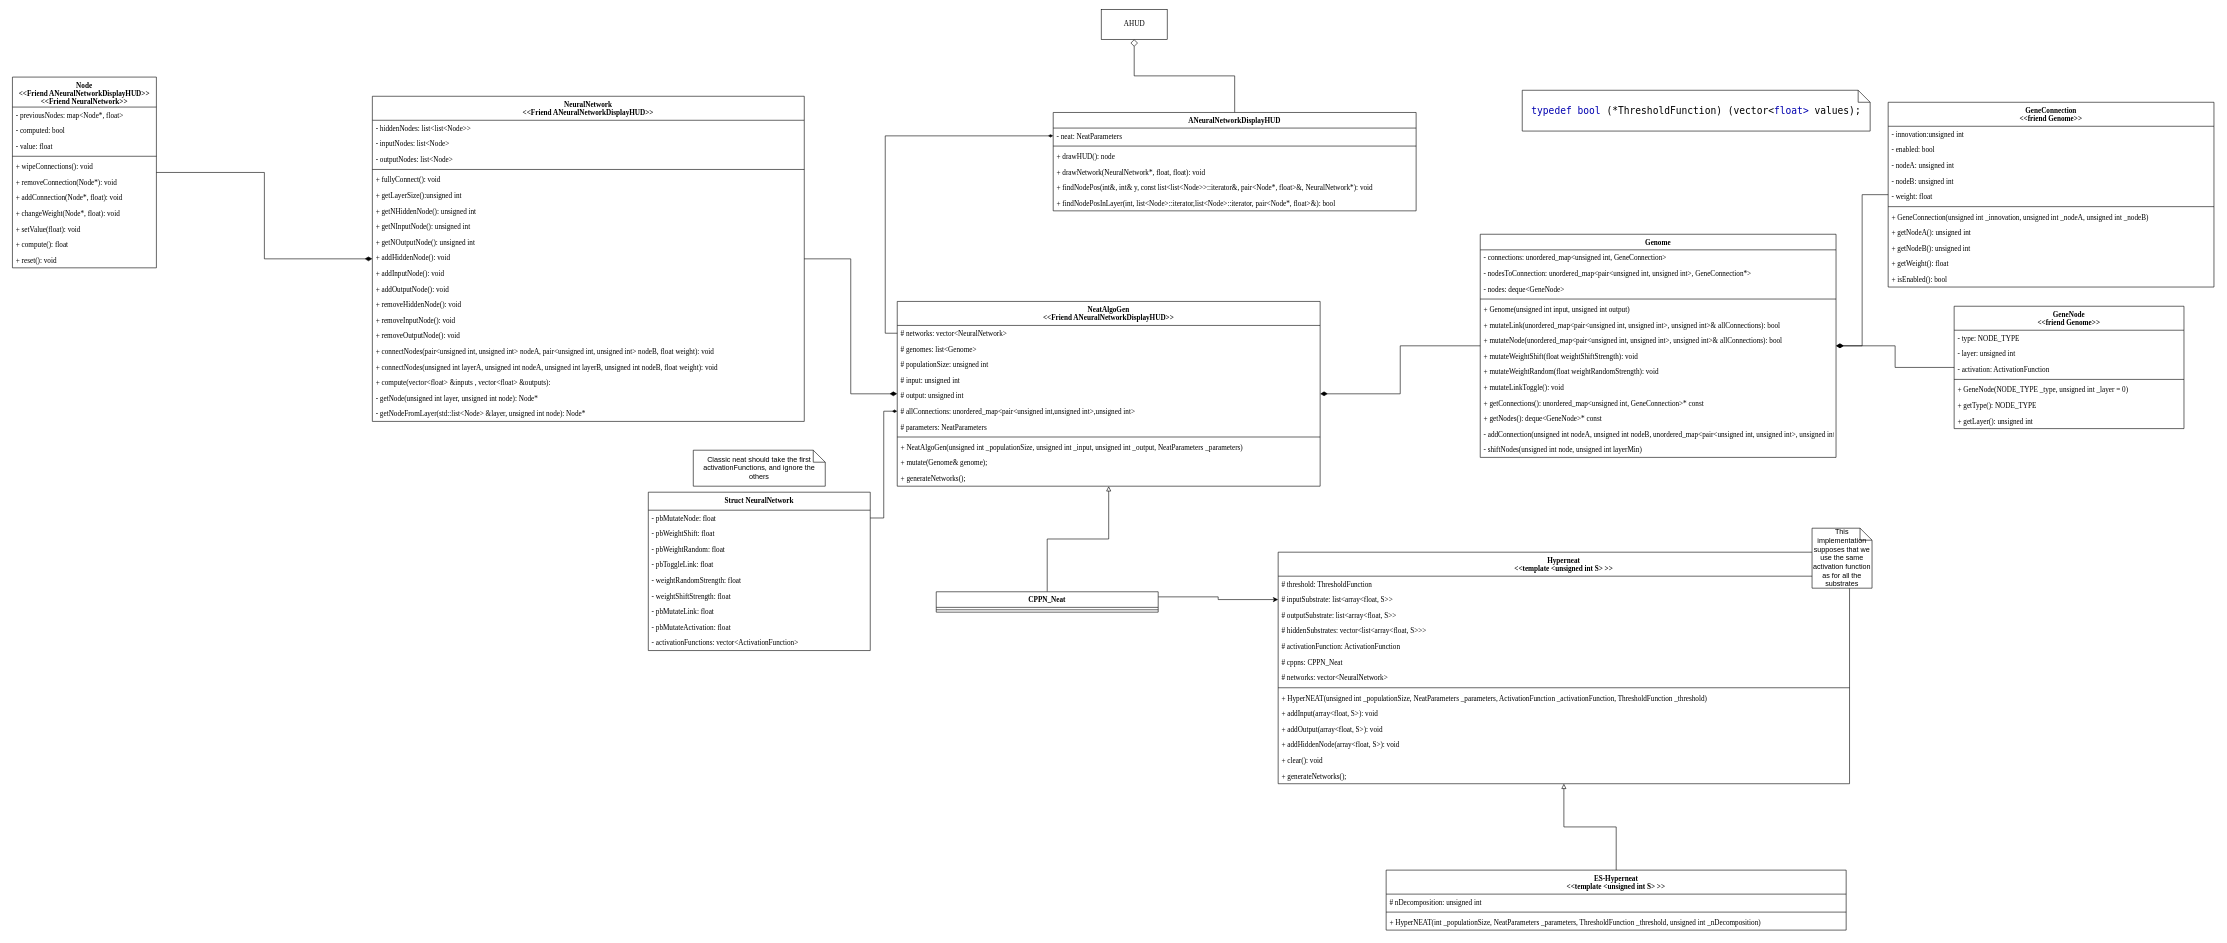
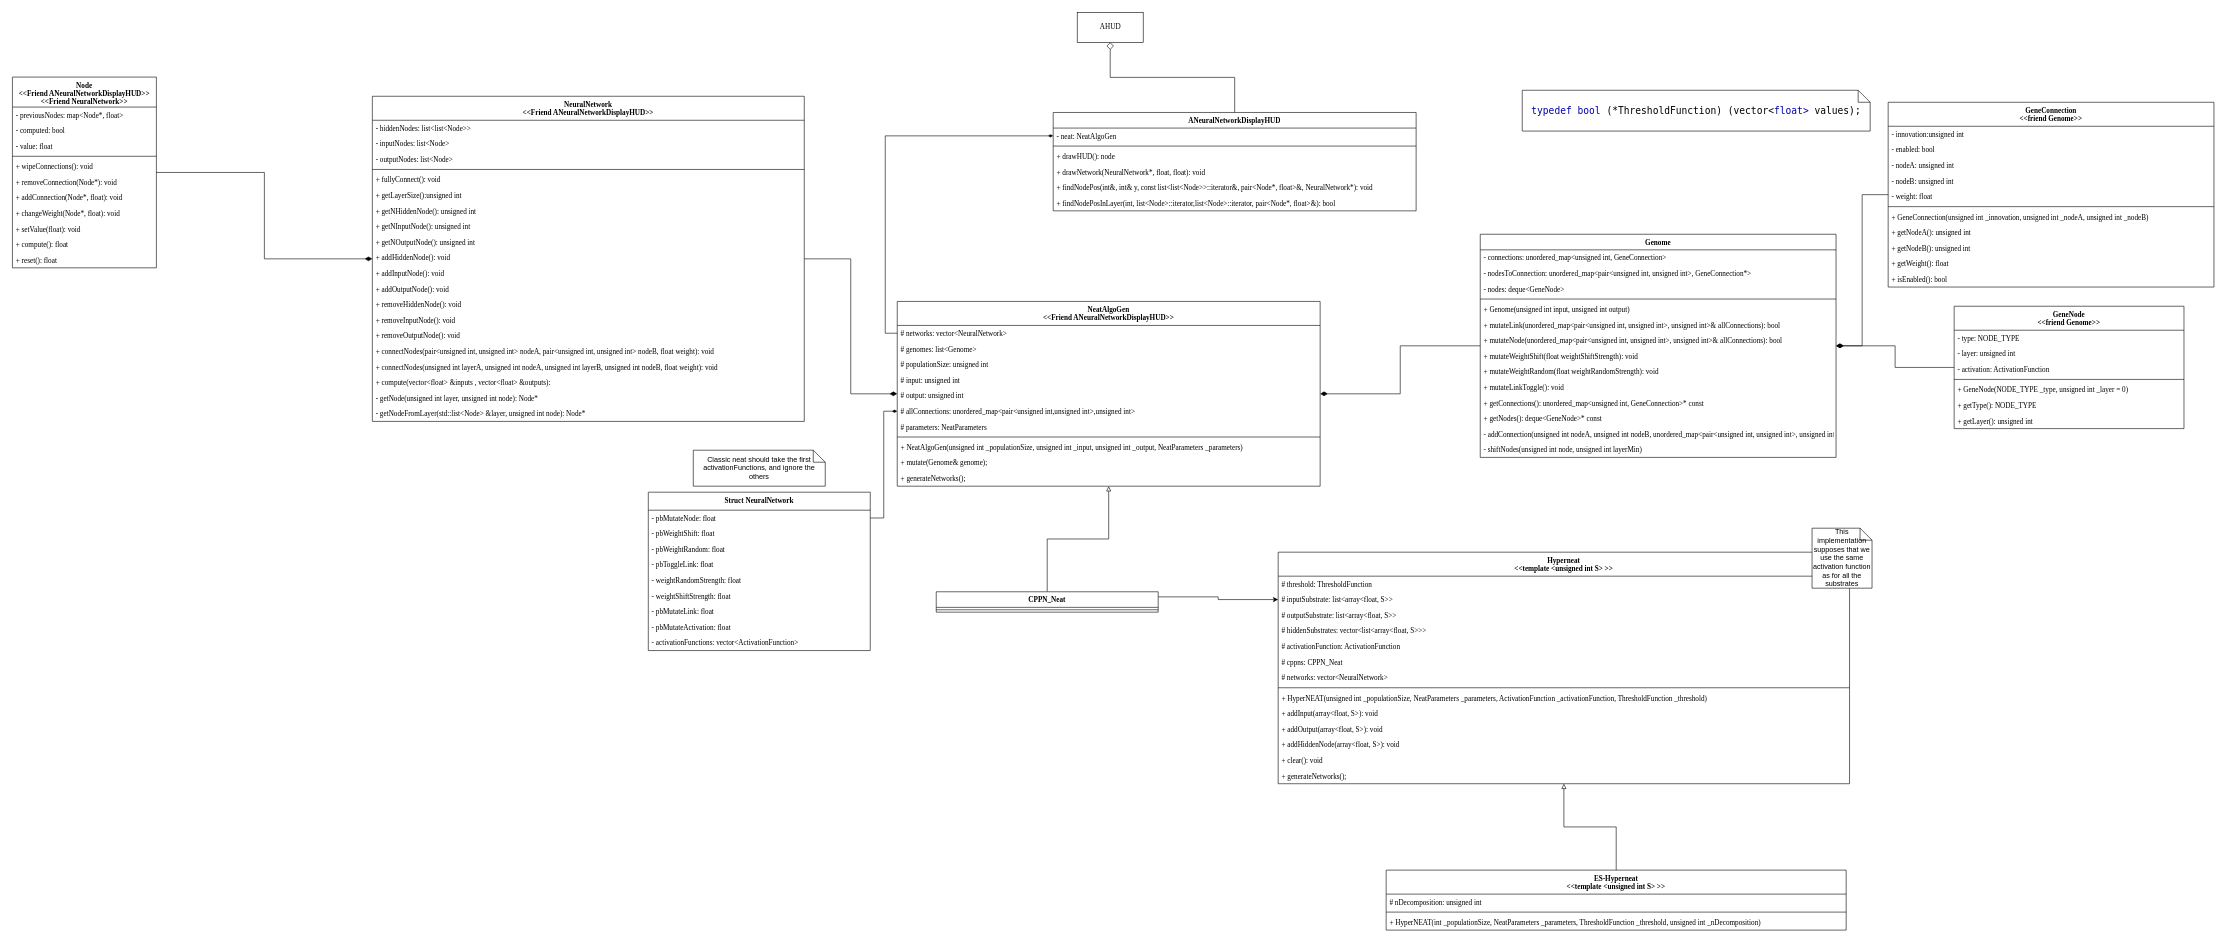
(1134, 24) -> (1110, 27)
(1098, 136) -> (1091, 136)
(42, 260) -> (44, 260)
